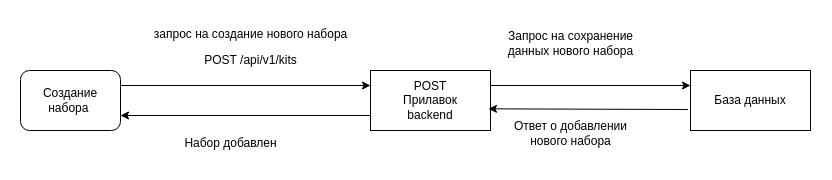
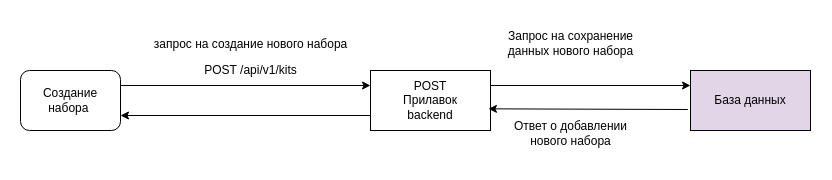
(251, 61) -> (251, 71)
(751, 101) -> (751, 101)
(231, 144) -> none
